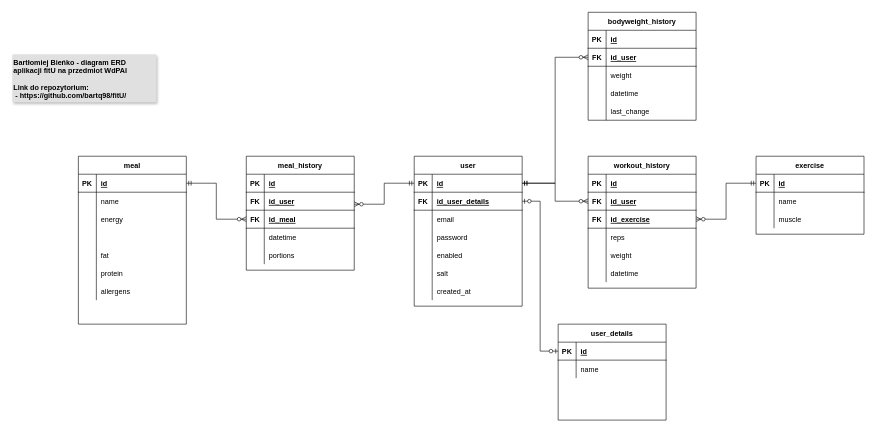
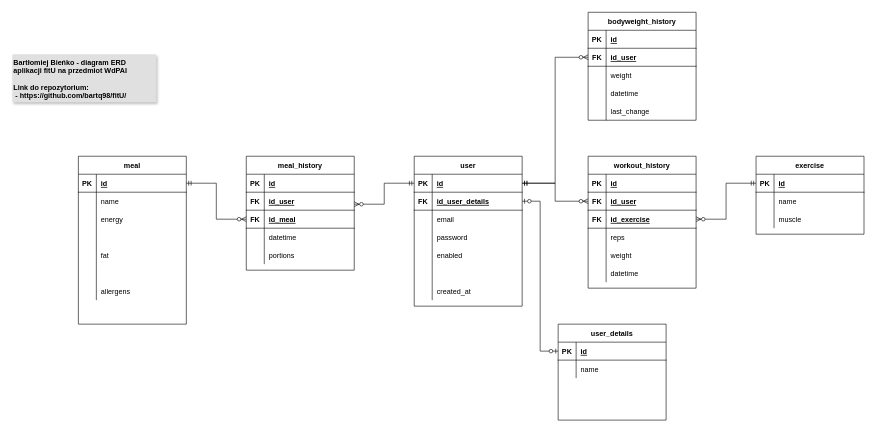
(141, 273) -> none
(477, 273) -> none
